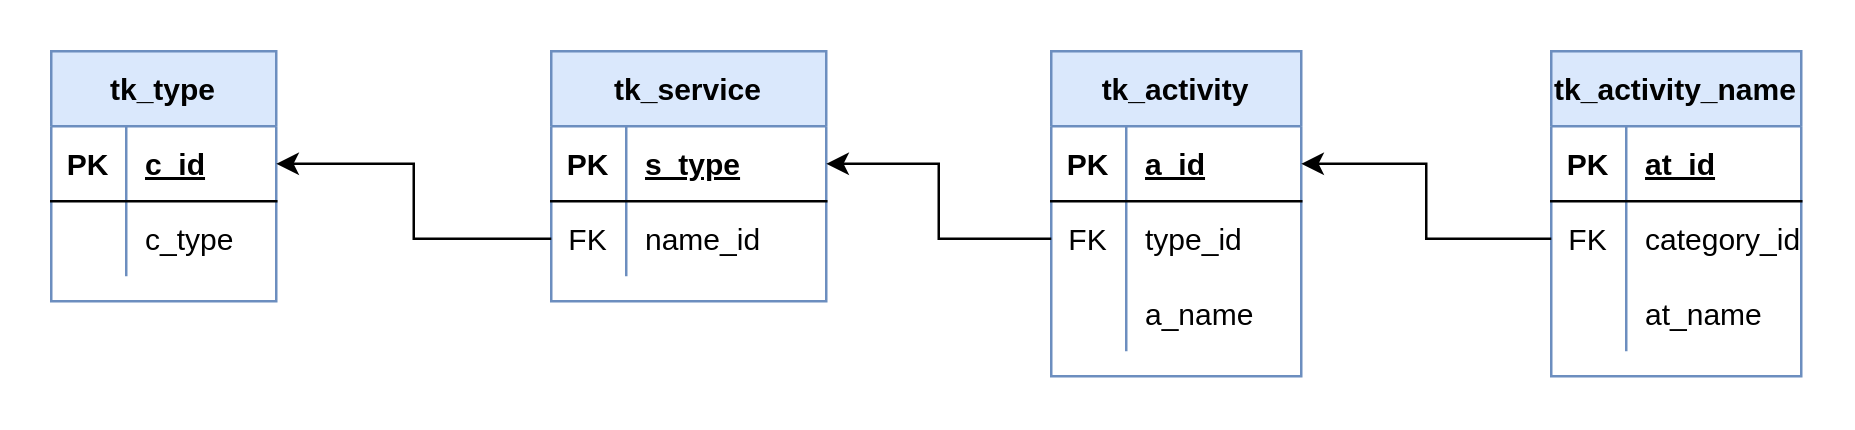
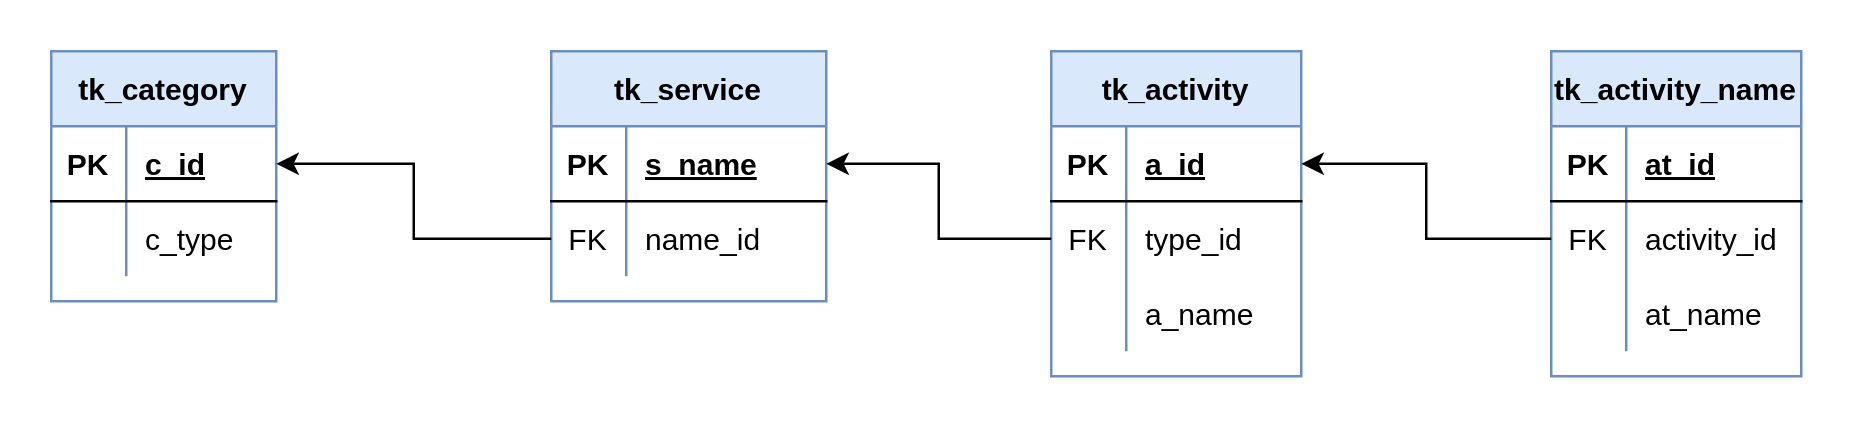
(163, 90) -> (163, 90)
(695, 165) -> (695, 165)
(1734, 240) -> (1726, 240)
